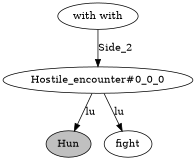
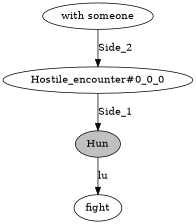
(98, 16) -> (98, 16)
(111, 109) -> (98, 172)
(91, 112) -> (116, 112)
